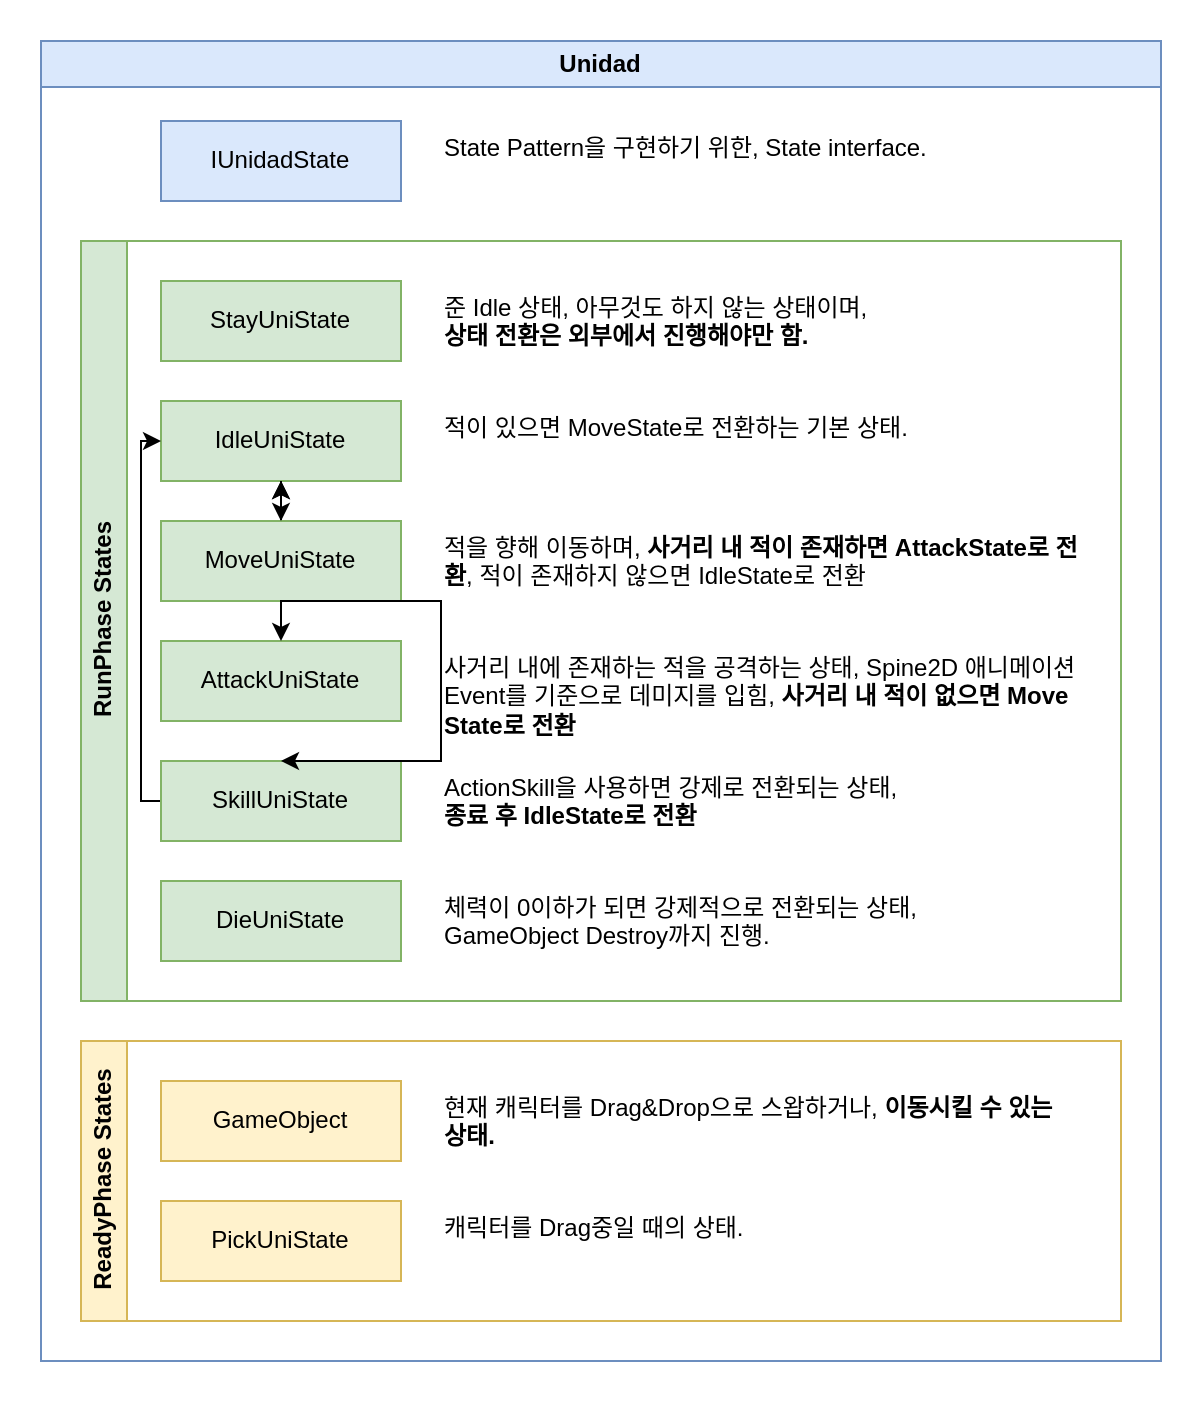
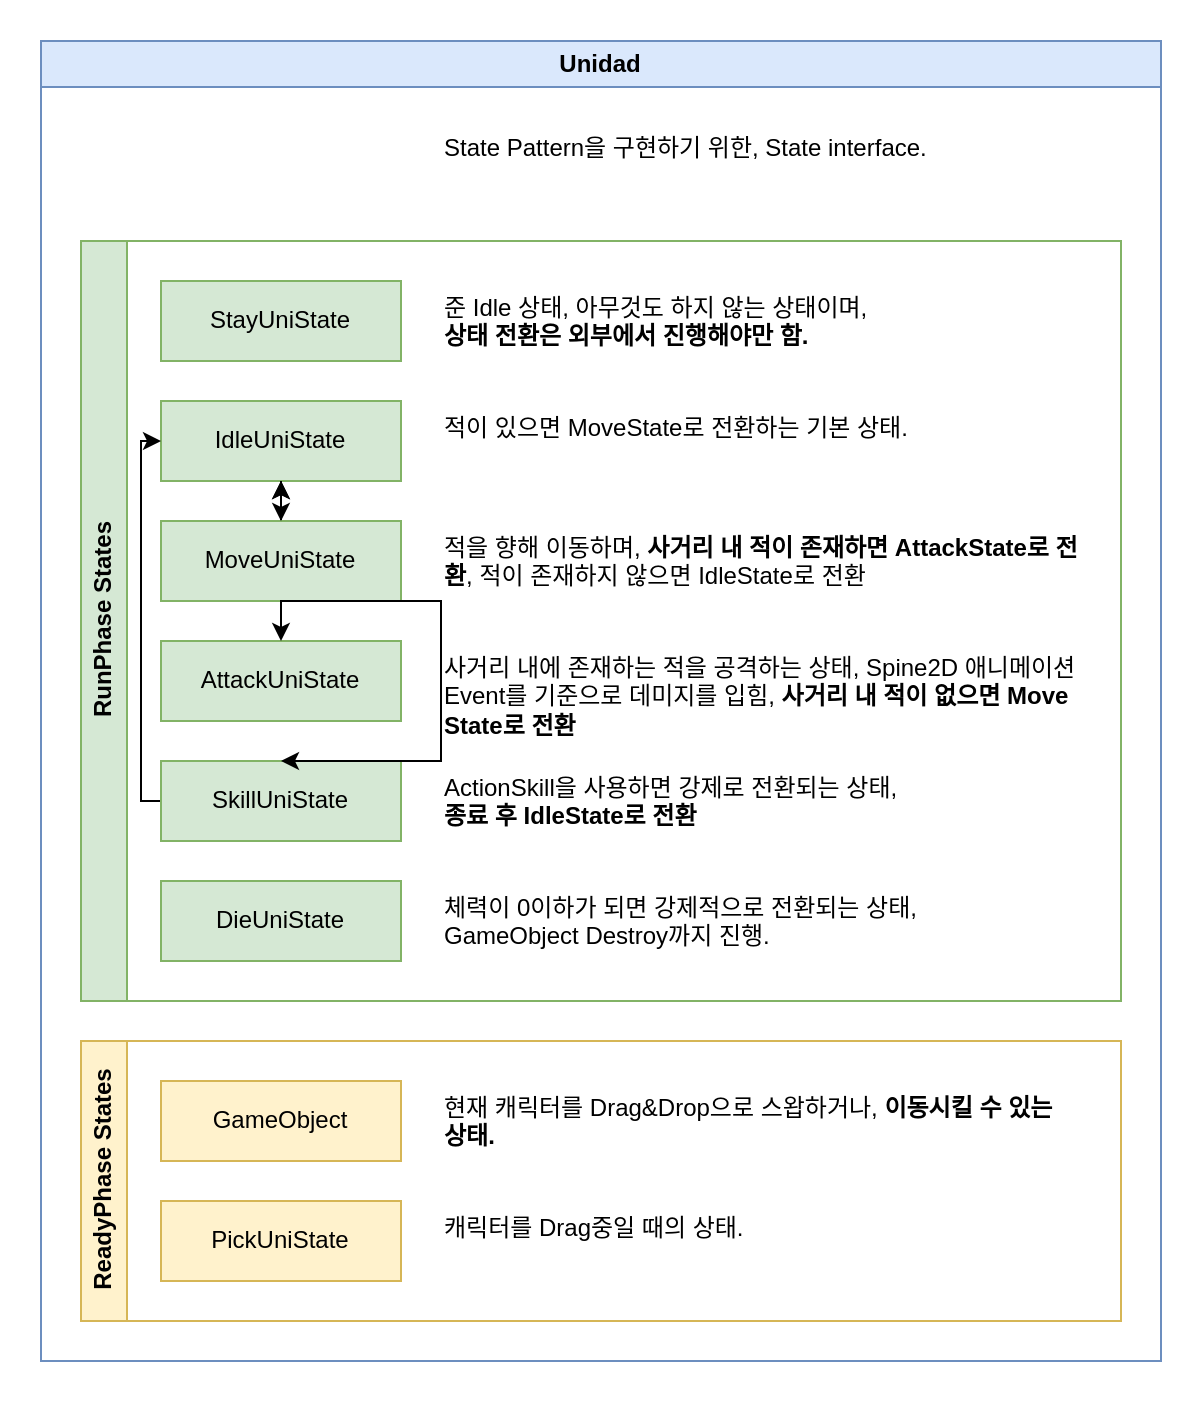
(281, 161) -> none
